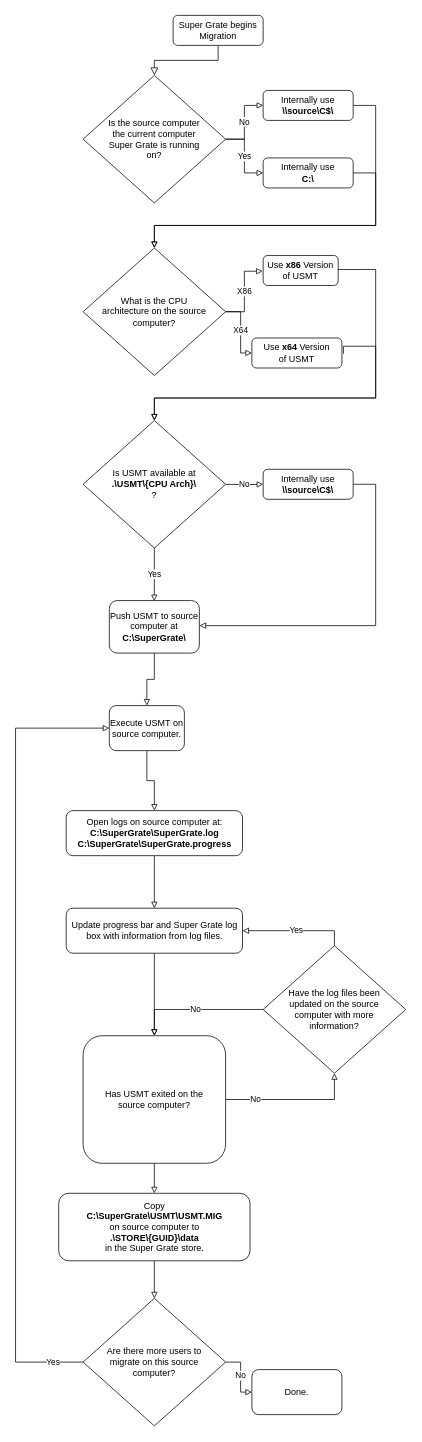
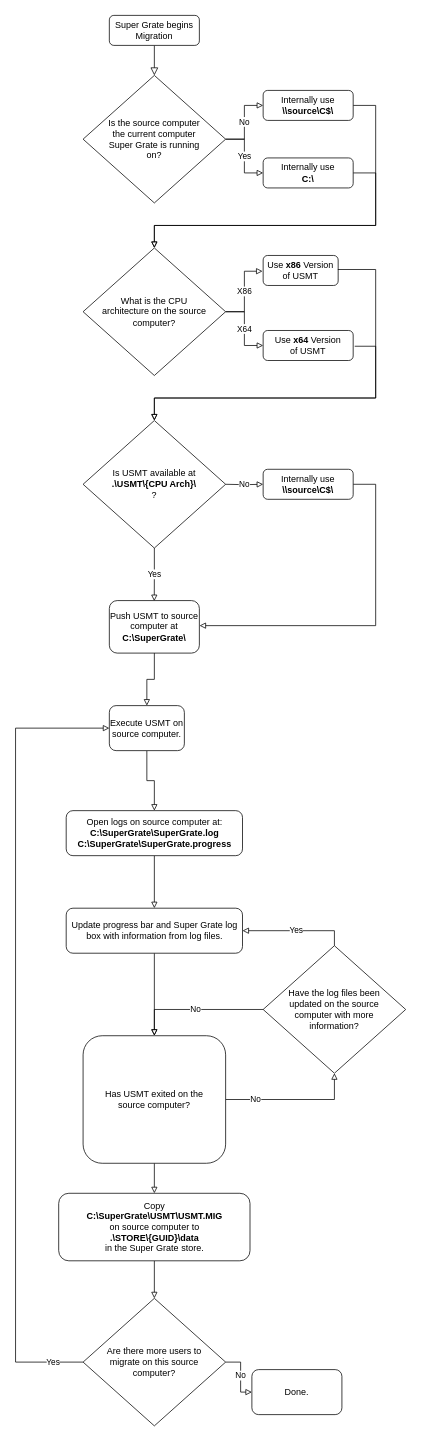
(218, 30) -> (154, 30)
(297, 353) -> (308, 345)
